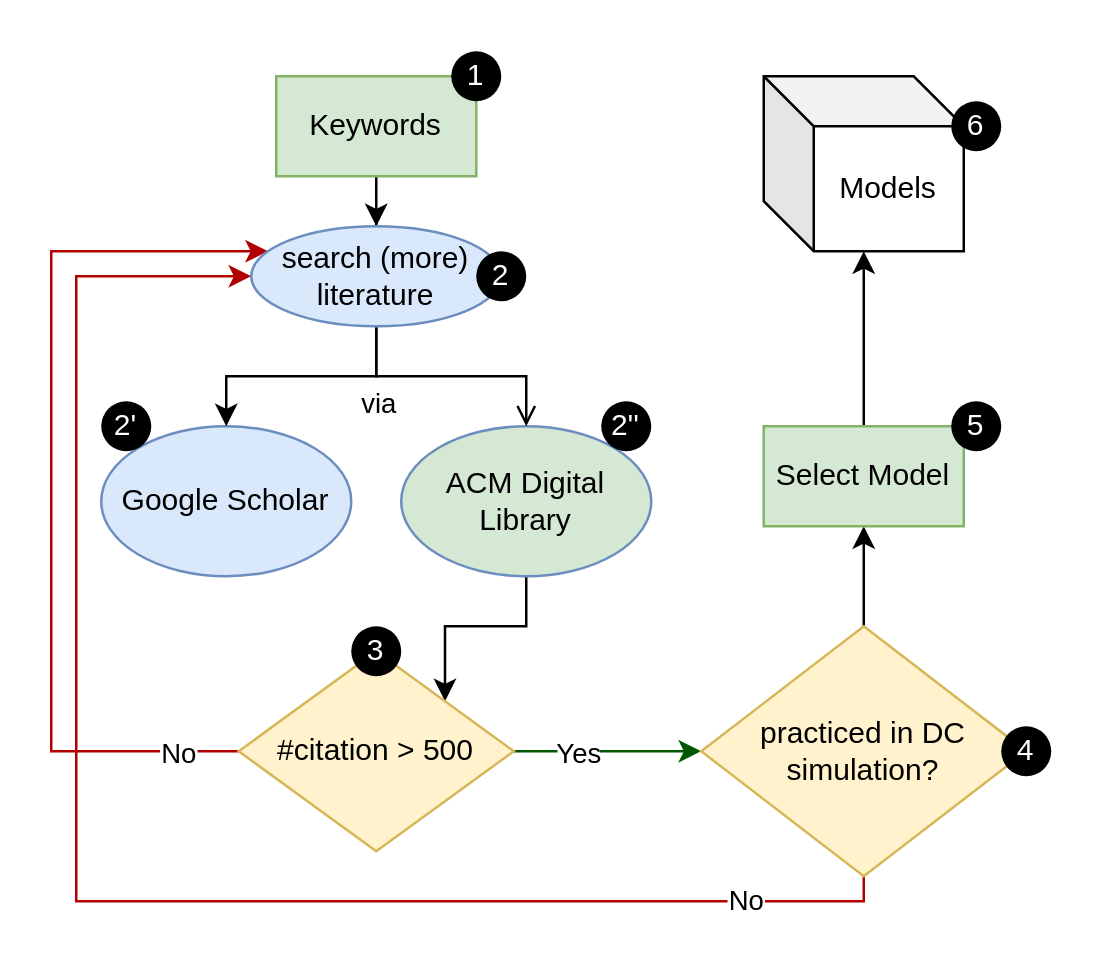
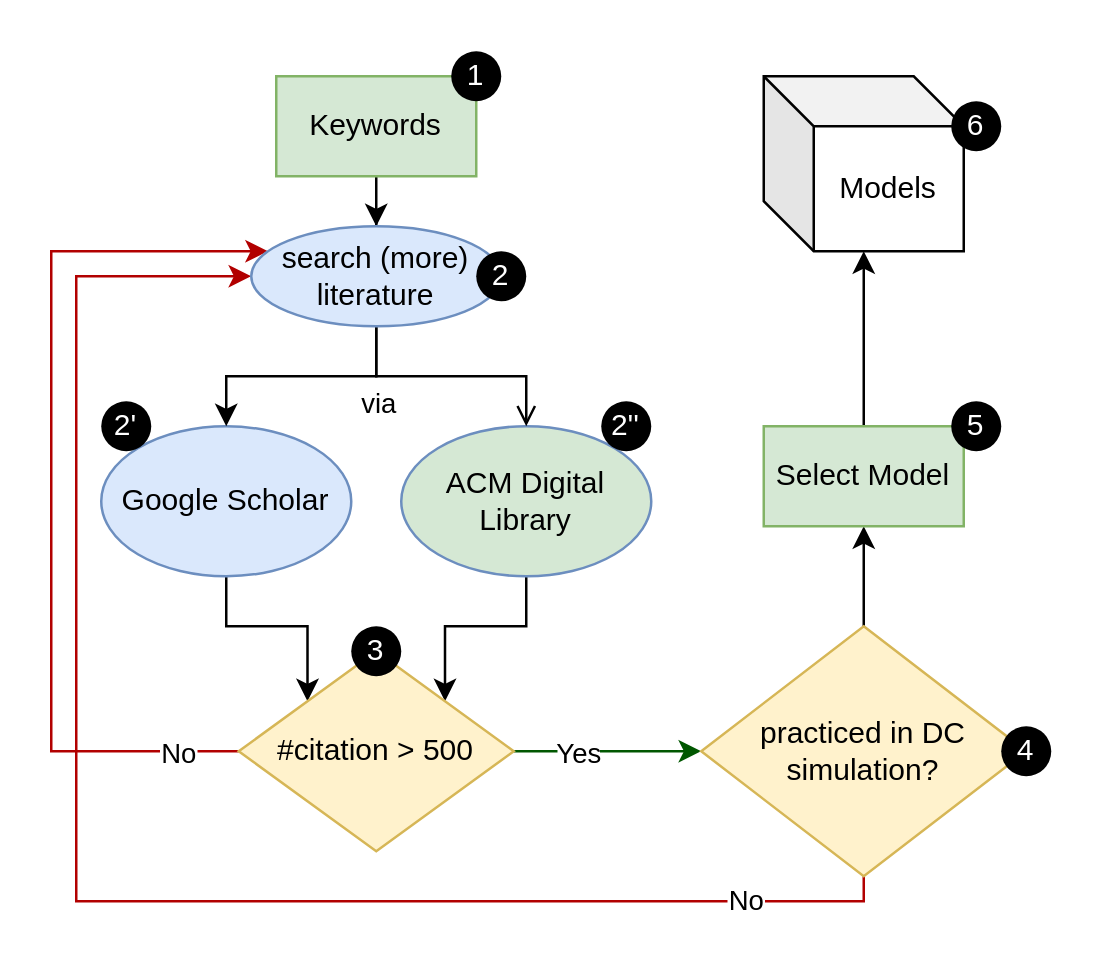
none -> (271, 626)
